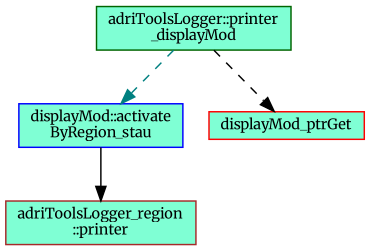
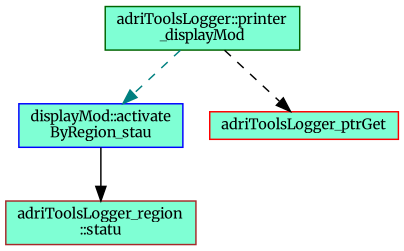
(287, 126) -> (304, 126)
(101, 223) -> (101, 223)
